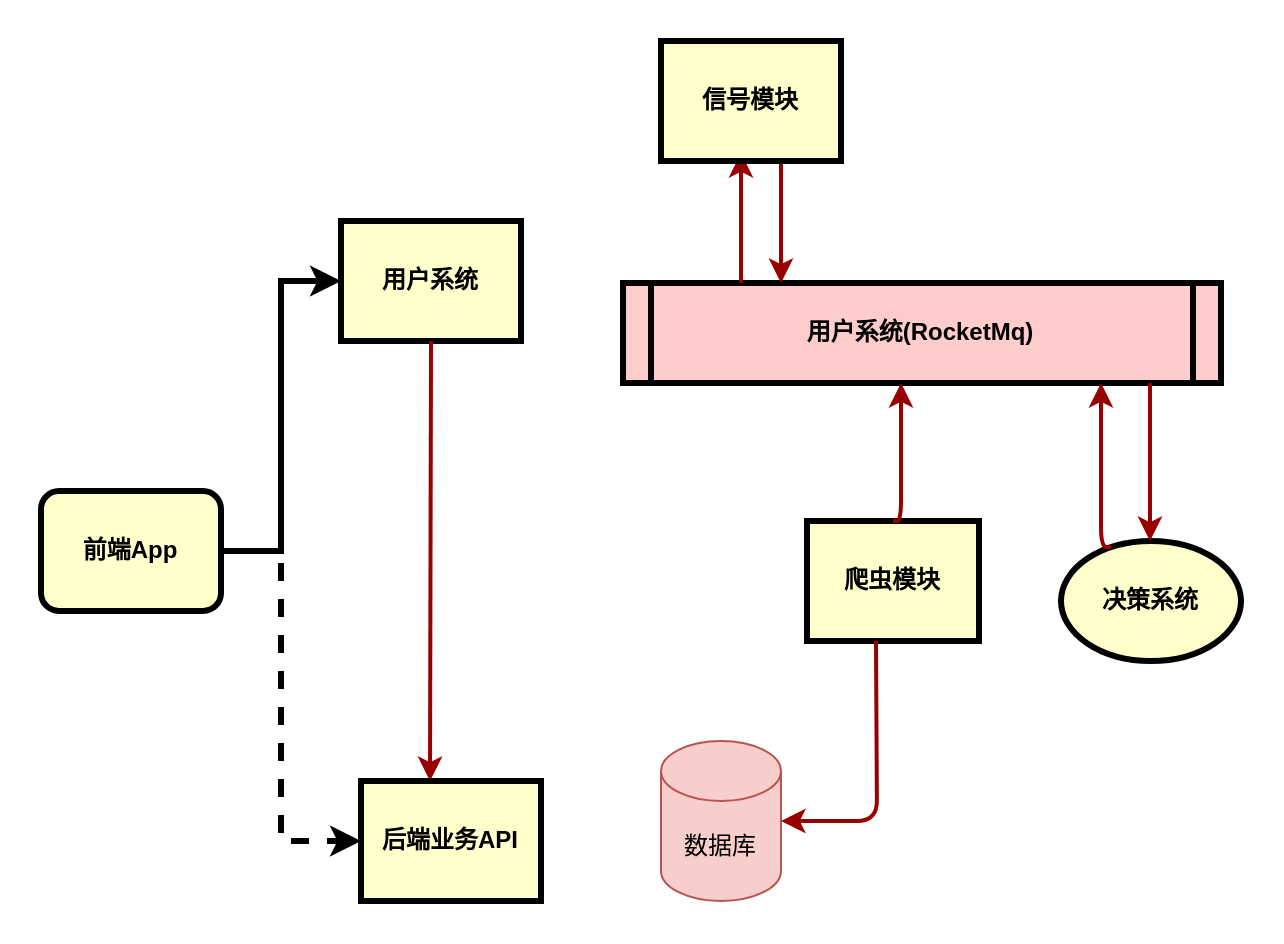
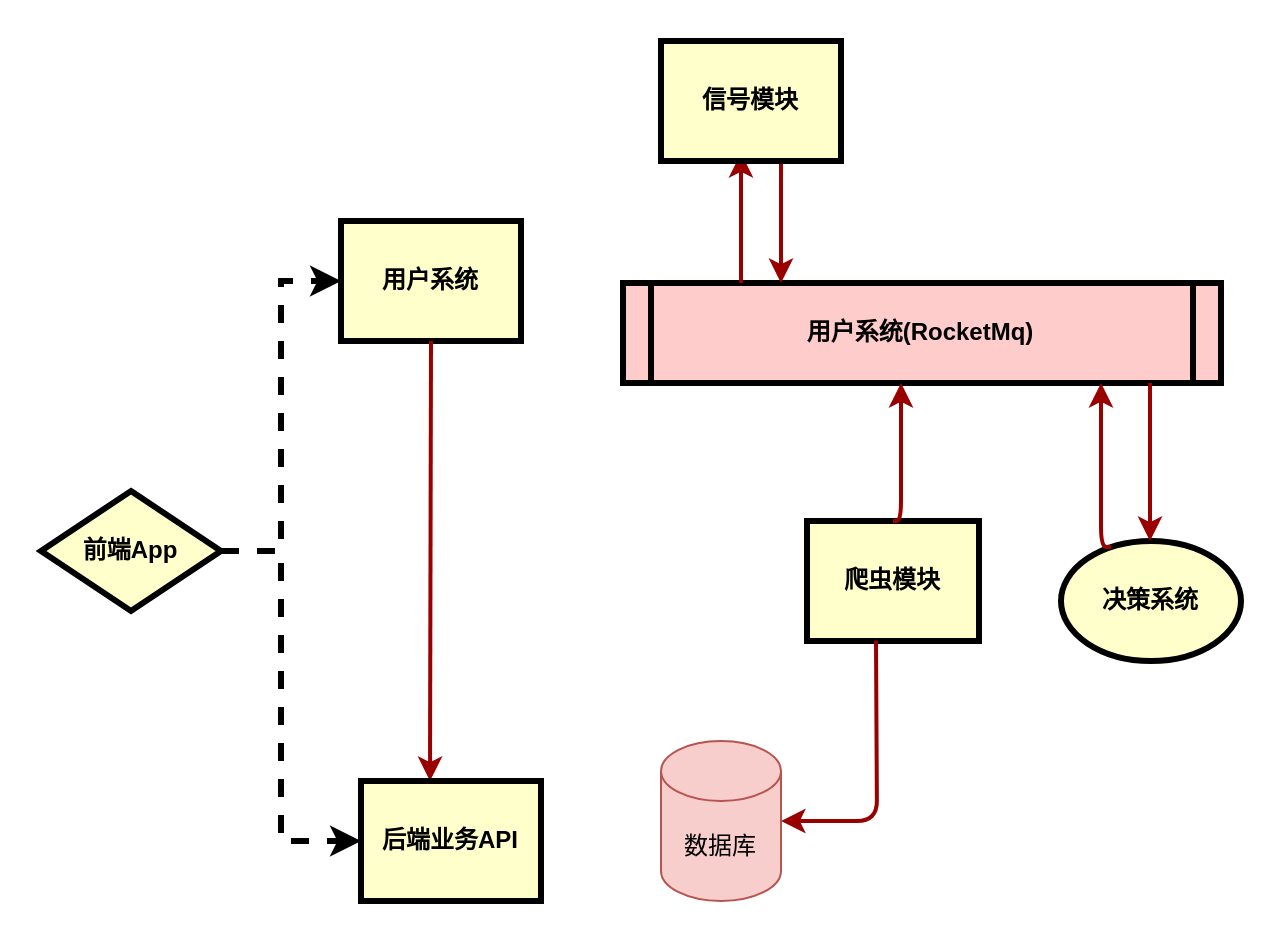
(281, 512) -> (281, 512)
(131, 551) -> (131, 551)
